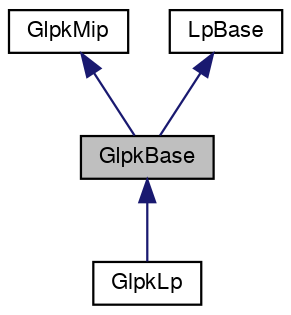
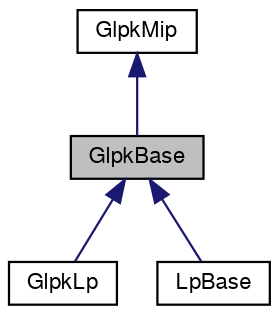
(180, 104) -> (182, 230)
